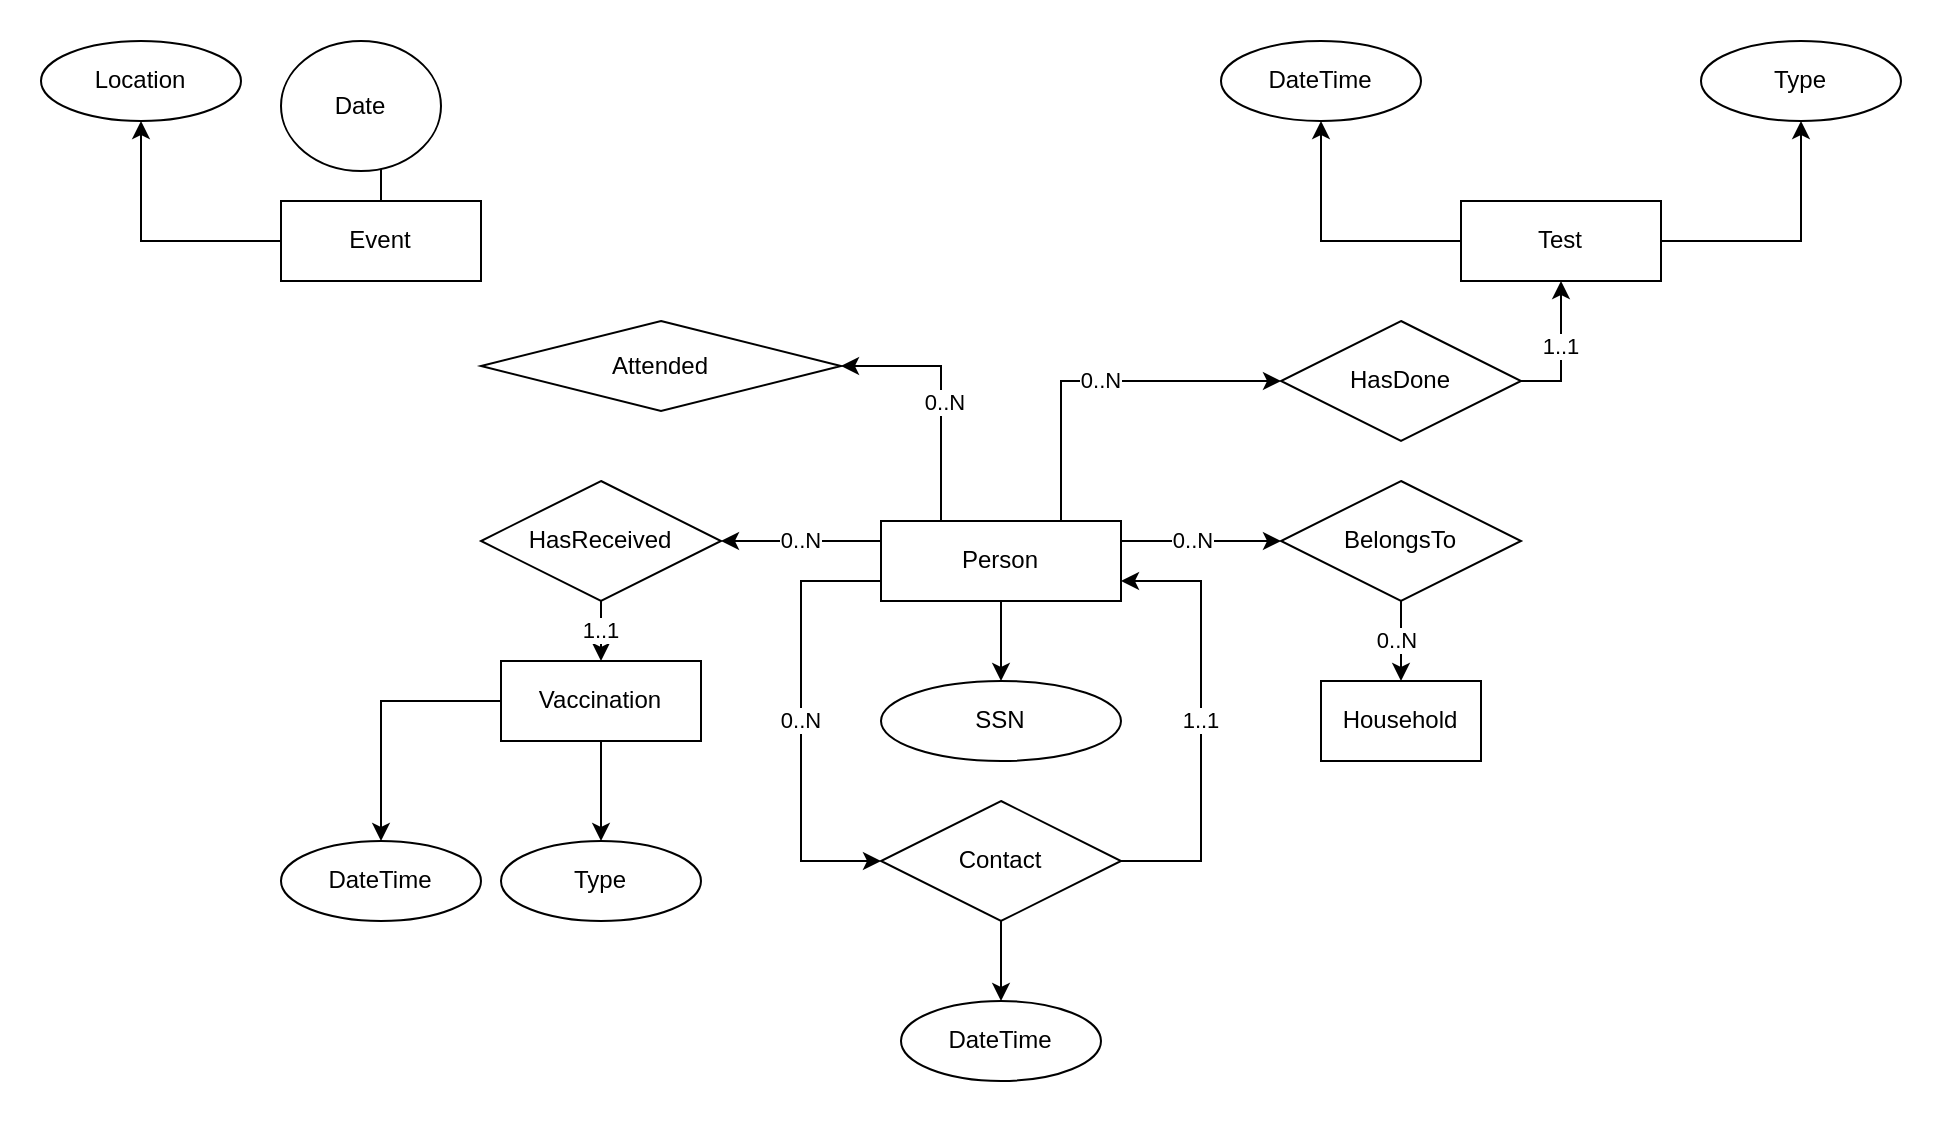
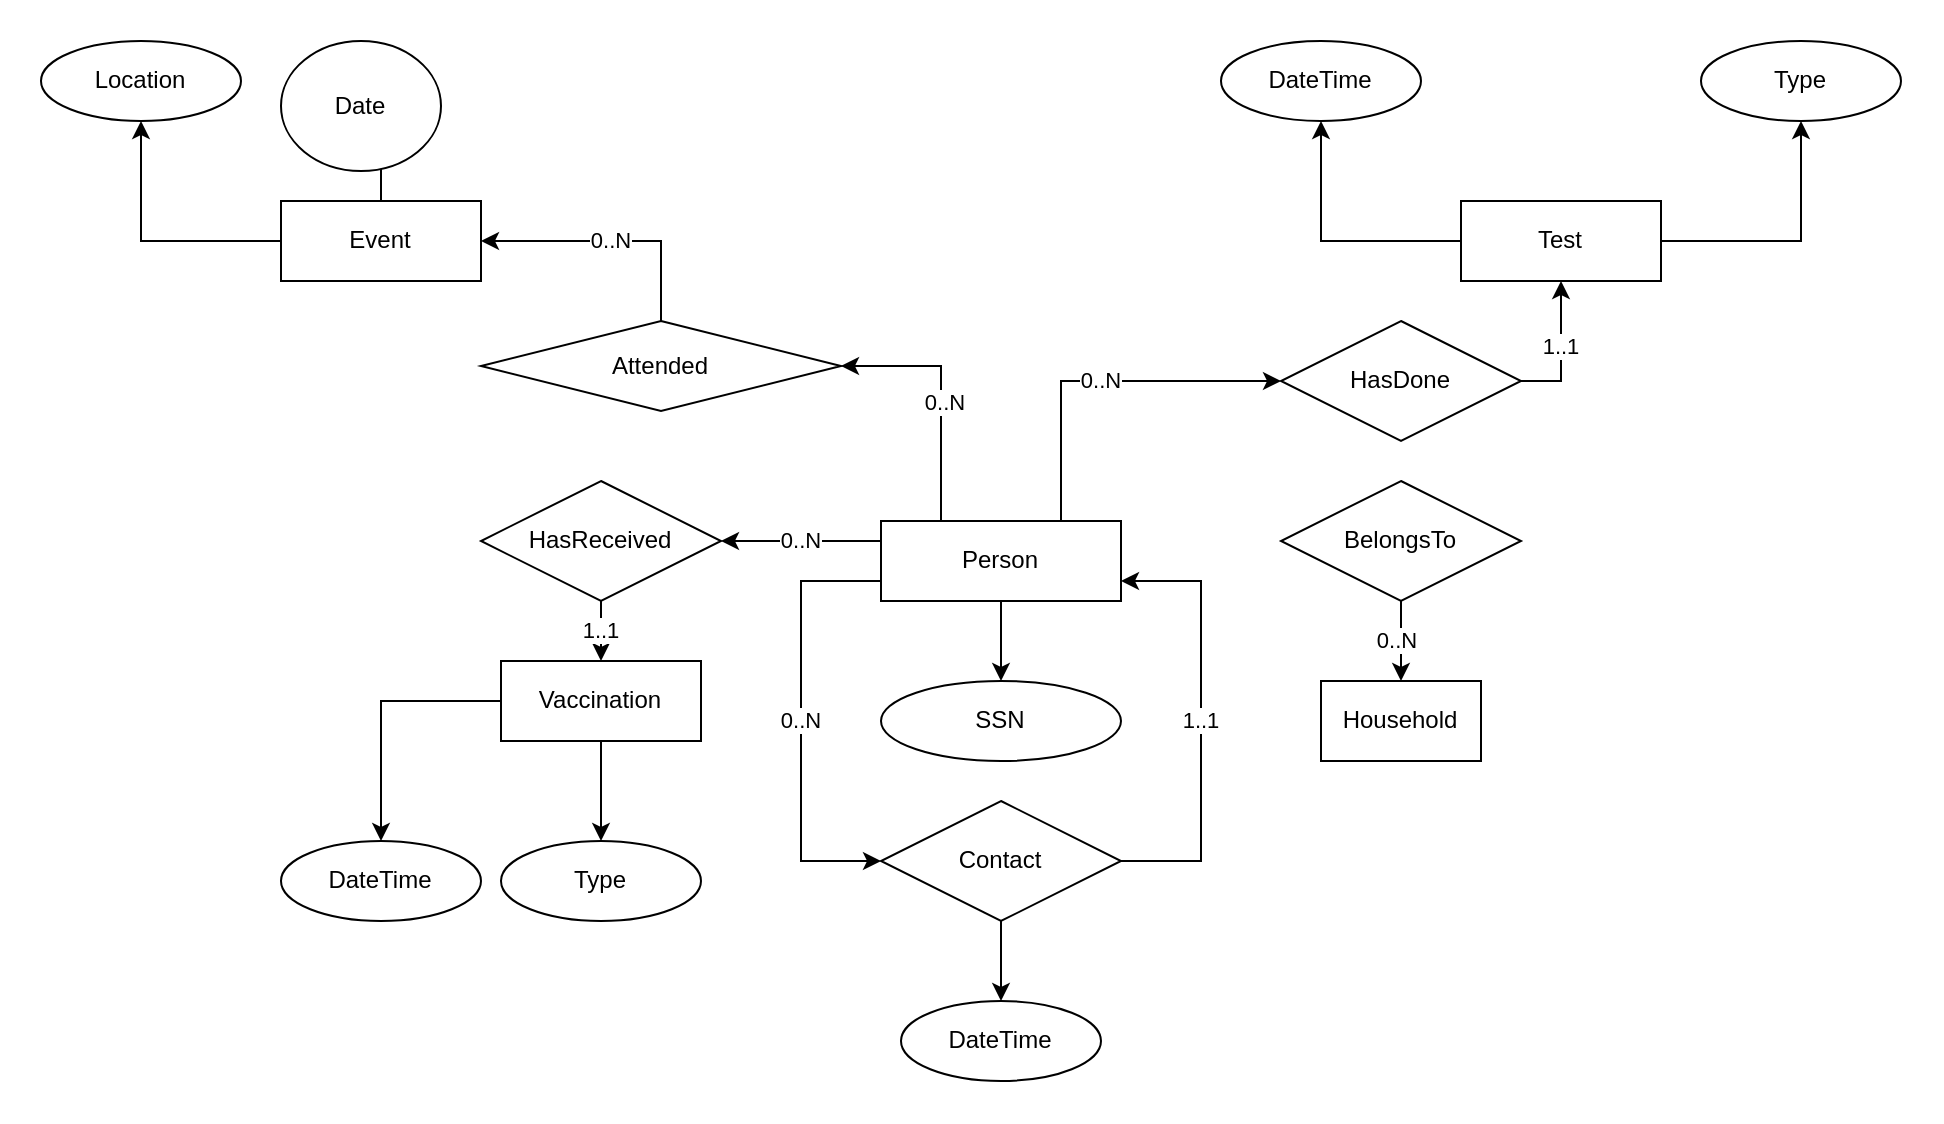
none -> (661, 258)
(1232, 541) -> none
